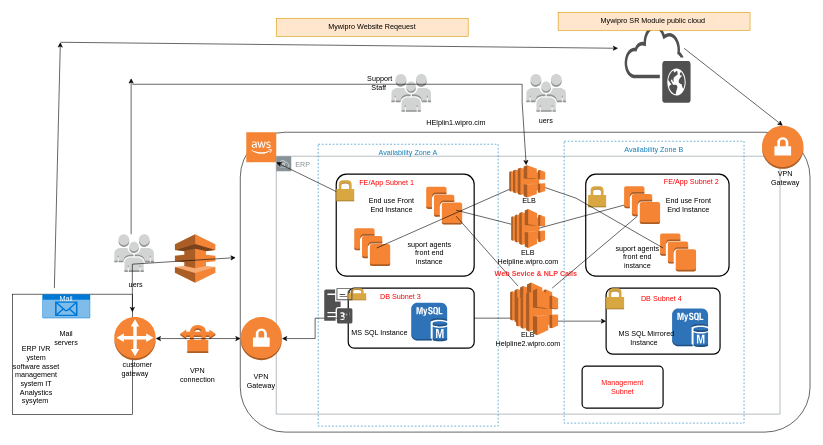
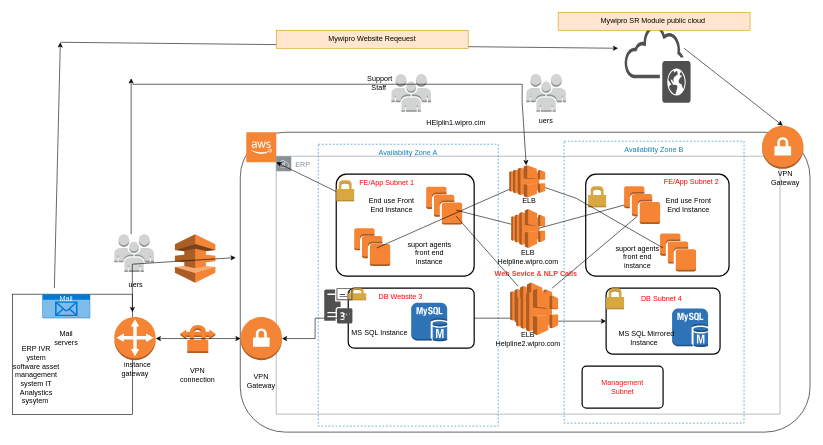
(372, 27) -> (372, 39)
(401, 297) -> (401, 297)
(138, 369) -> (138, 369)
